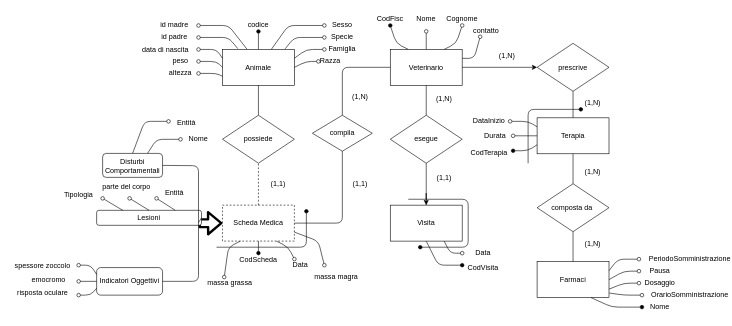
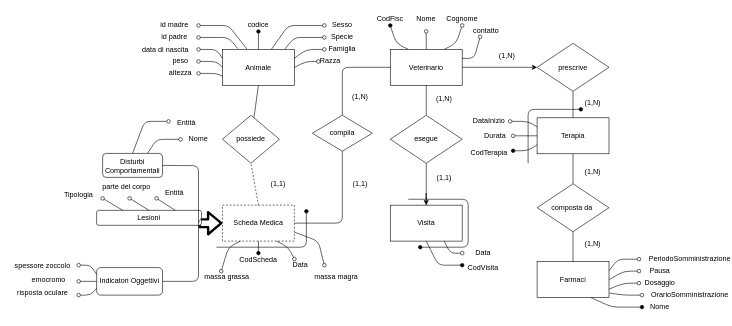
(258, 139) -> (251, 139)
(230, 284) -> (227, 278)
